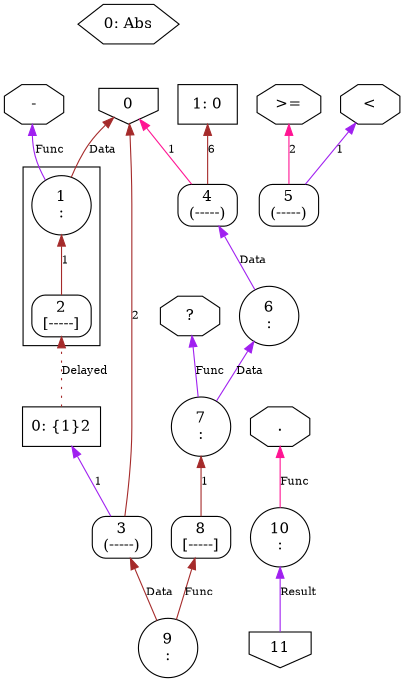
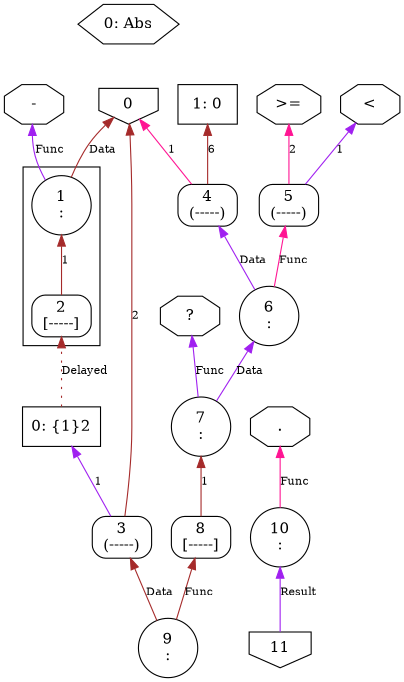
none -> (279, 262)
